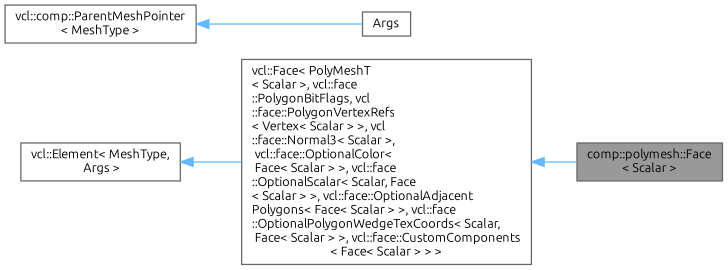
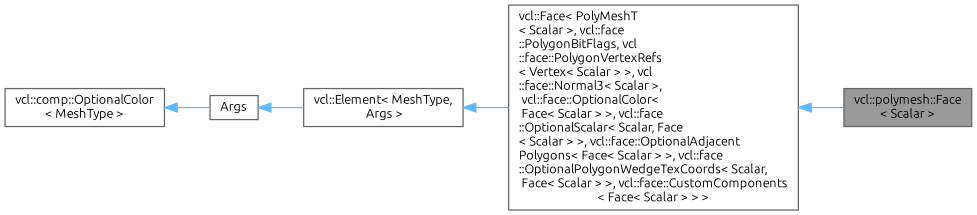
(101, 24) -> (85, 108)
none -> (287, 108)
(650, 162) -> (908, 108)
